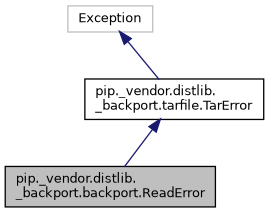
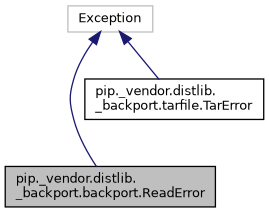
(138, 148) -> (71, 105)
